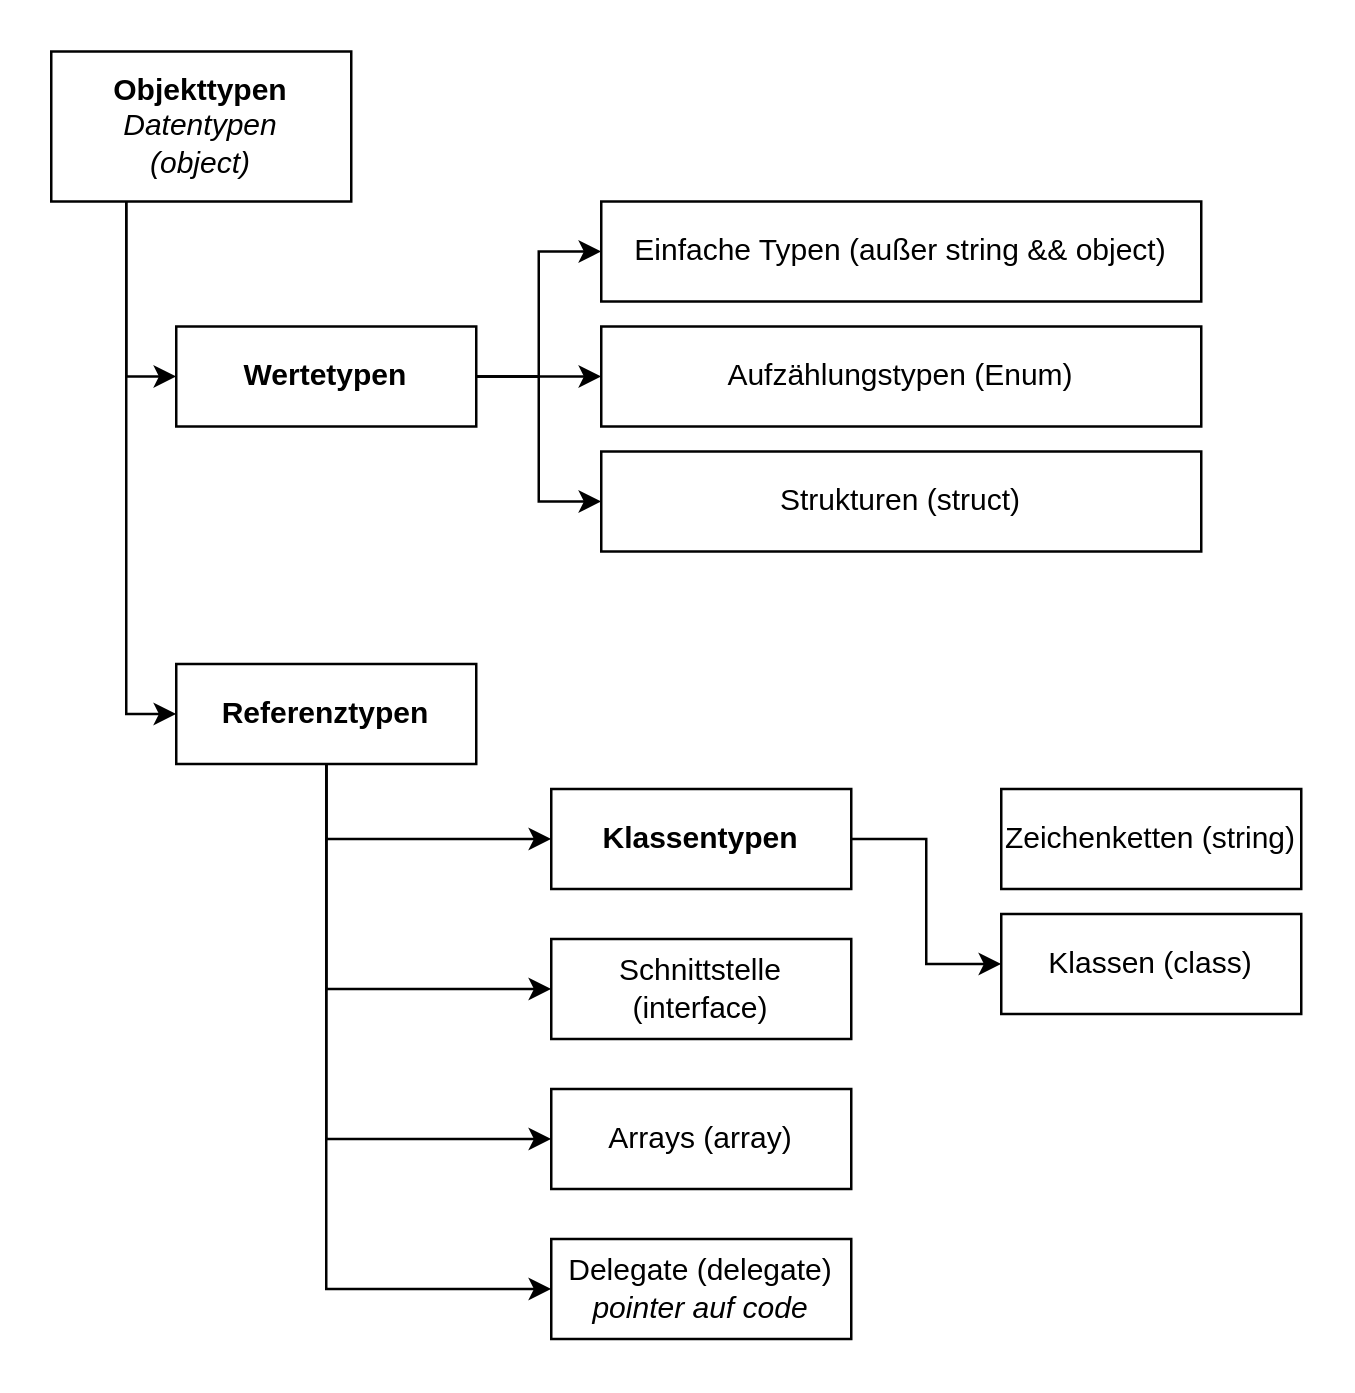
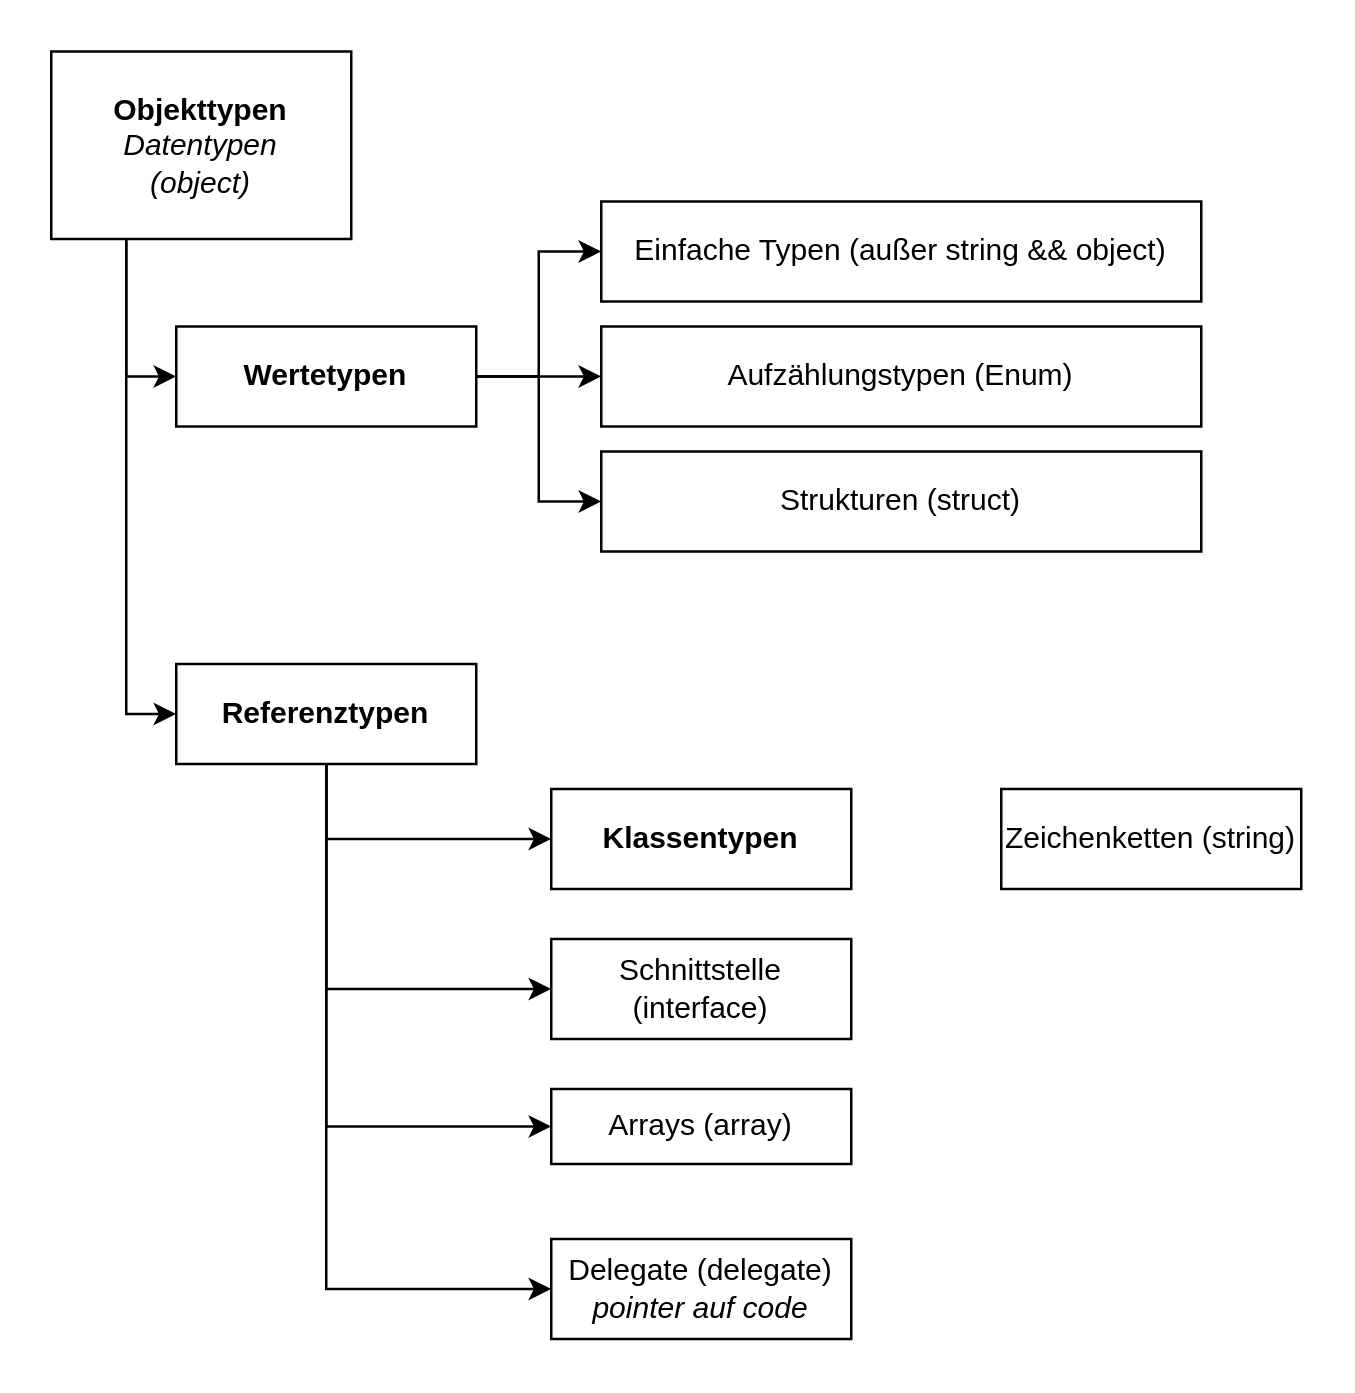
(201, 126) -> (201, 145)
(926, 893) -> none
(1151, 964) -> none
(701, 1139) -> (701, 1126)
